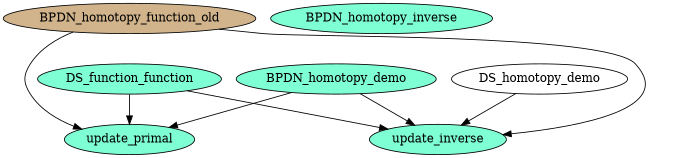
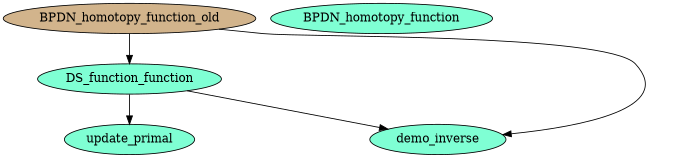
(382, 18) -> (382, 18)
(25, 79) -> (130, 45)
(336, 79) -> none
(540, 79) -> none
(438, 139) -> (438, 139)
